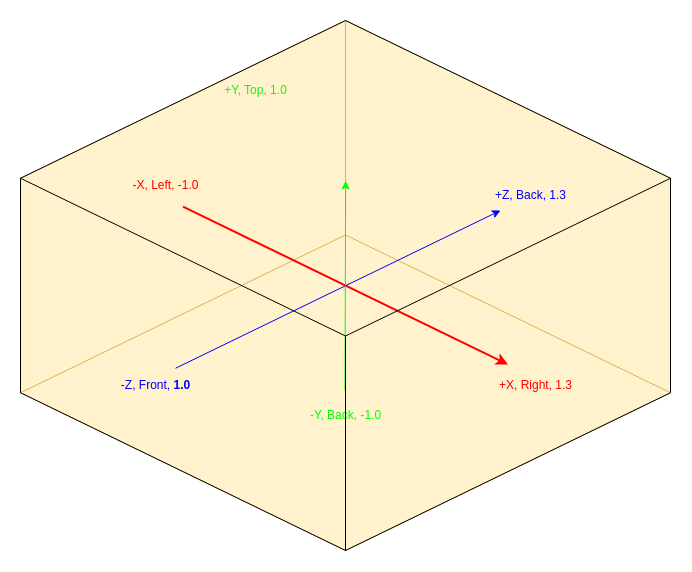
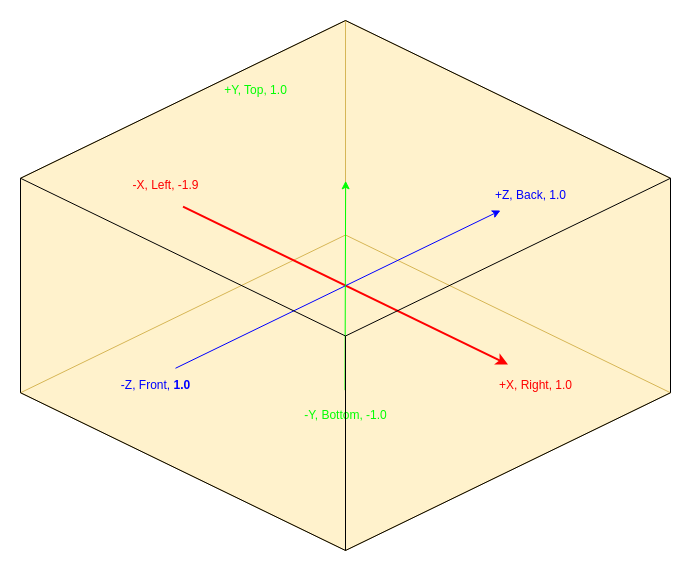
(166, 186) -> (166, 186)
(531, 196) -> (531, 196)
(536, 386) -> (536, 386)
(346, 416) -> (346, 416)
